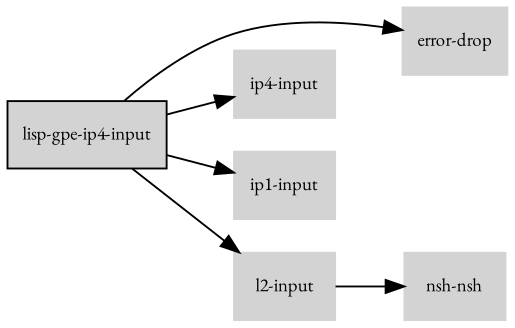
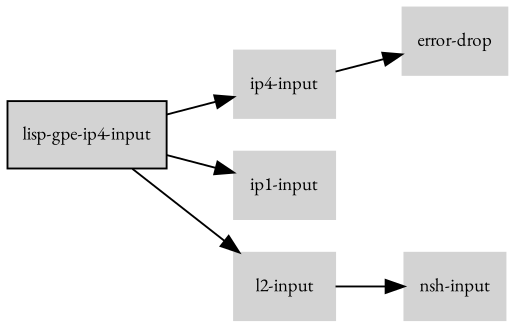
(244, 31) -> (360, 65)
(455, 286) -> (455, 286)
